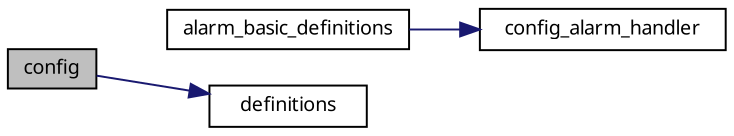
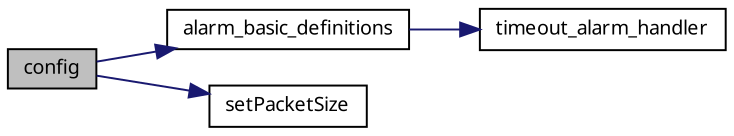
(603, 30) -> (603, 30)
none -> (126, 57)
(288, 106) -> (288, 106)
